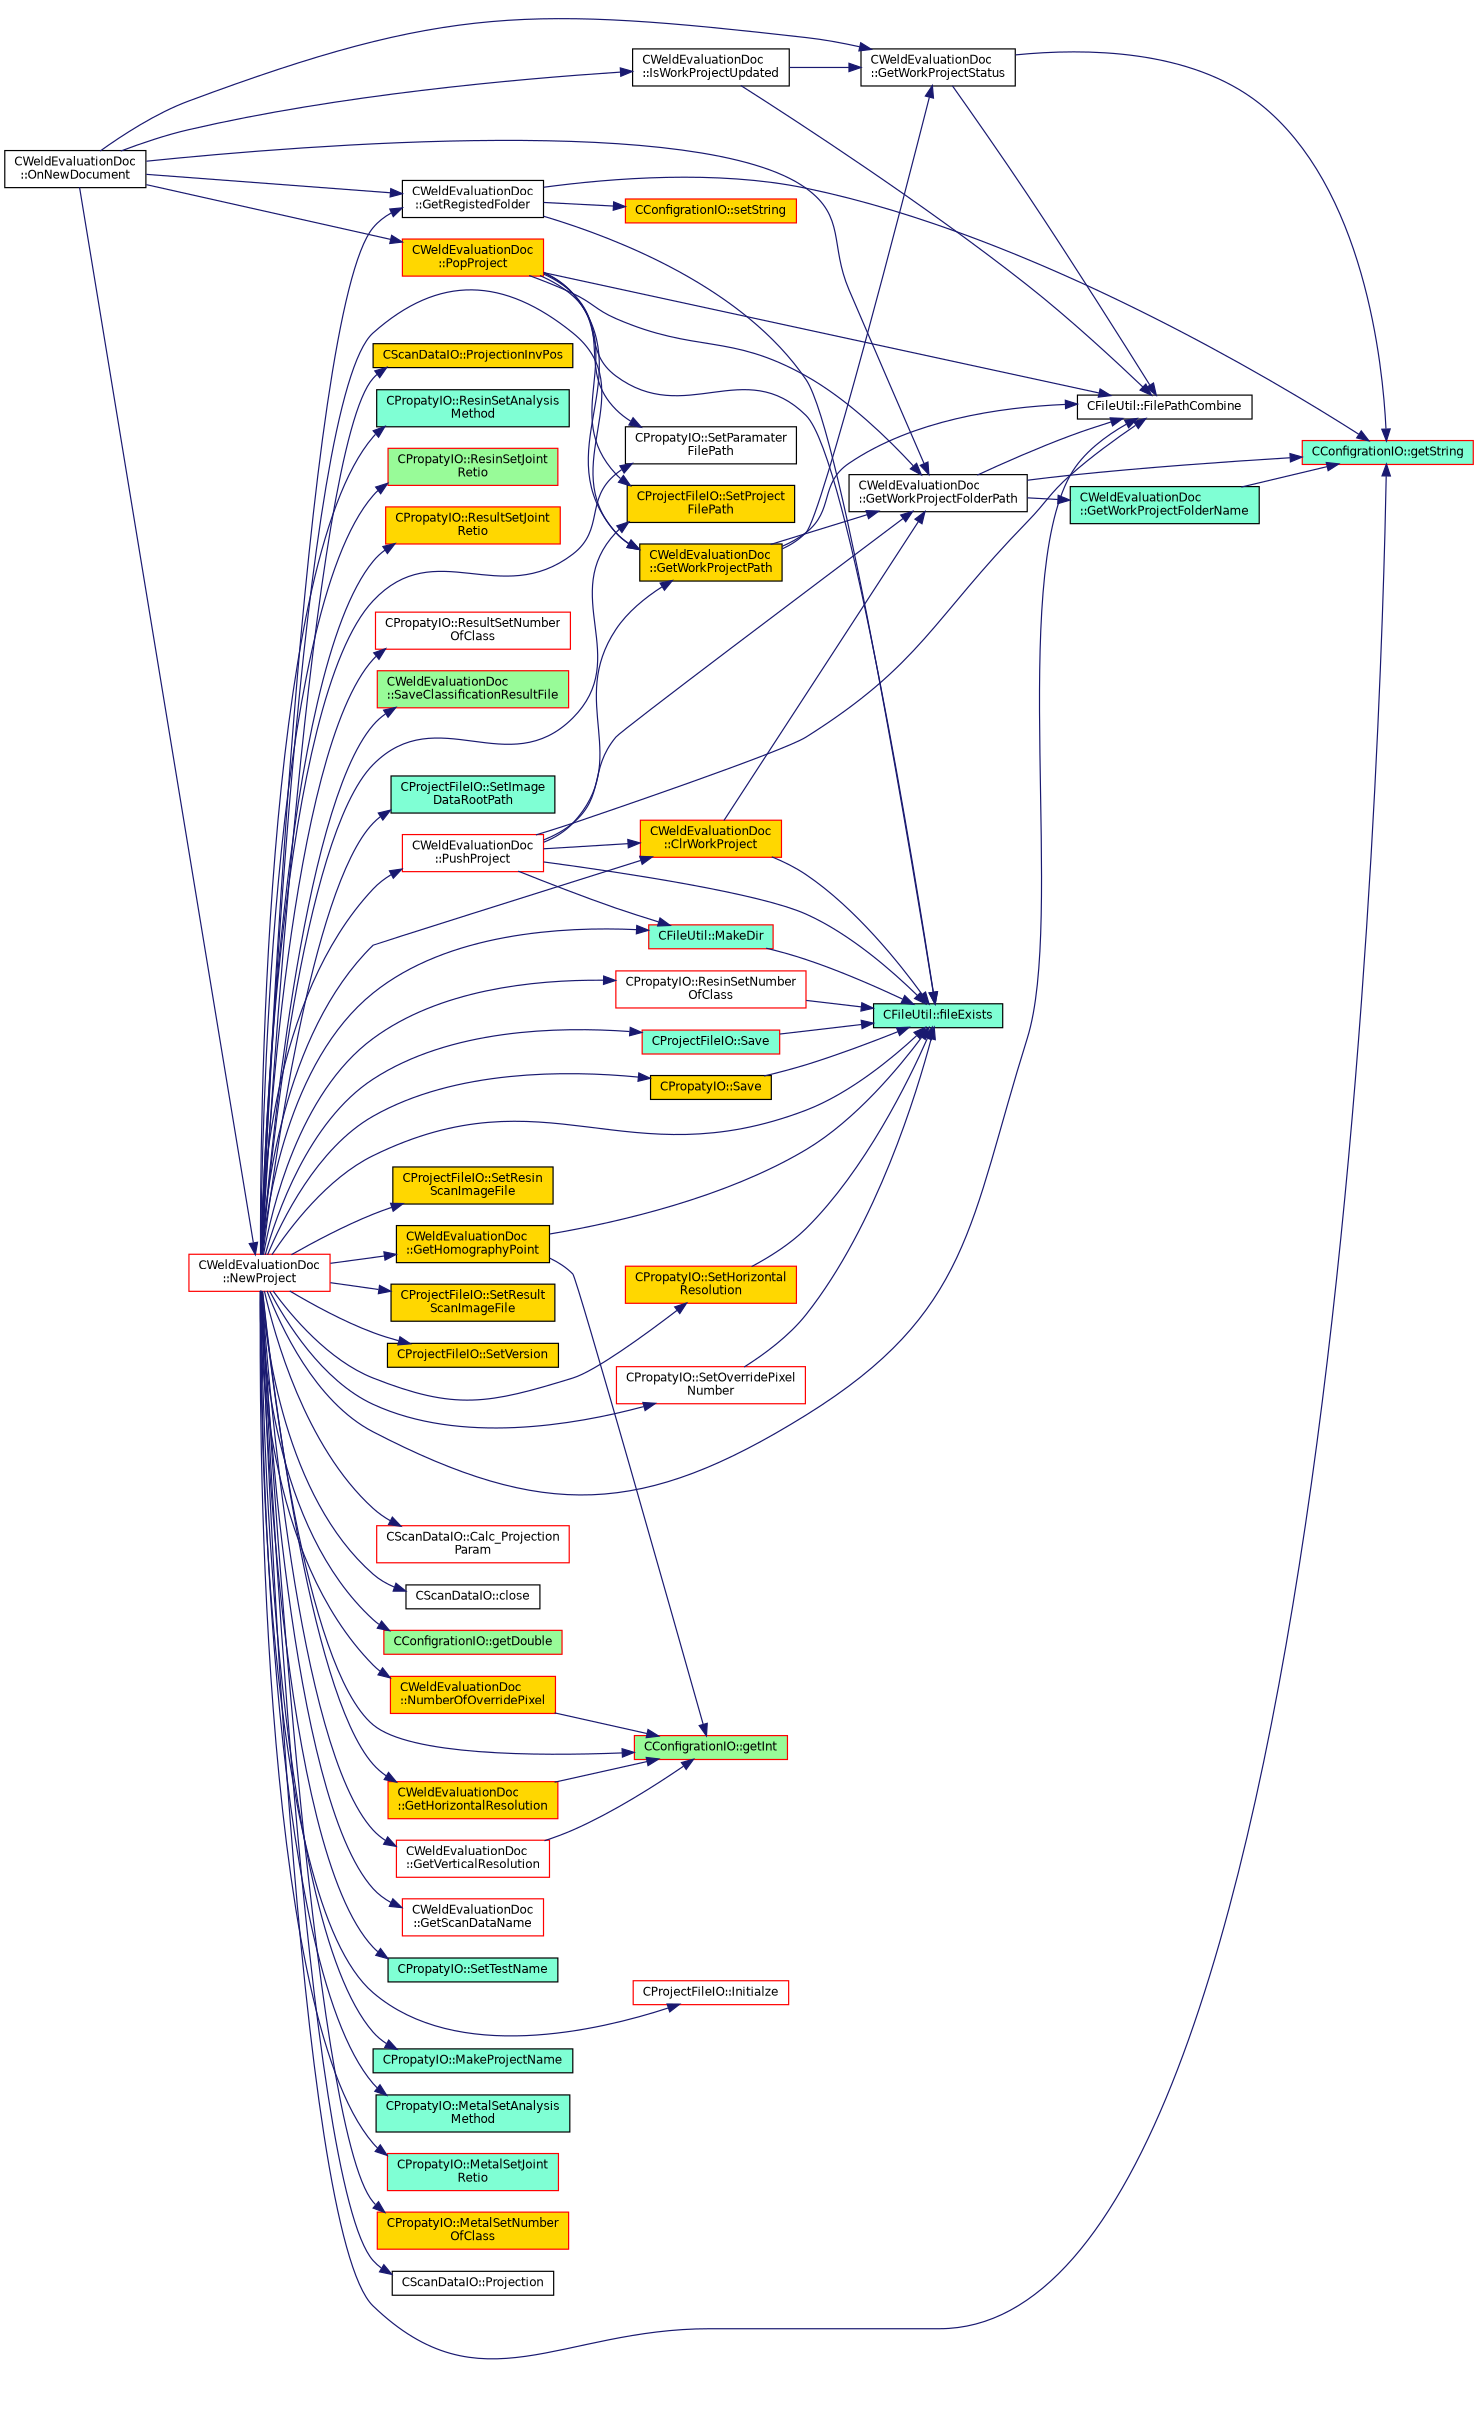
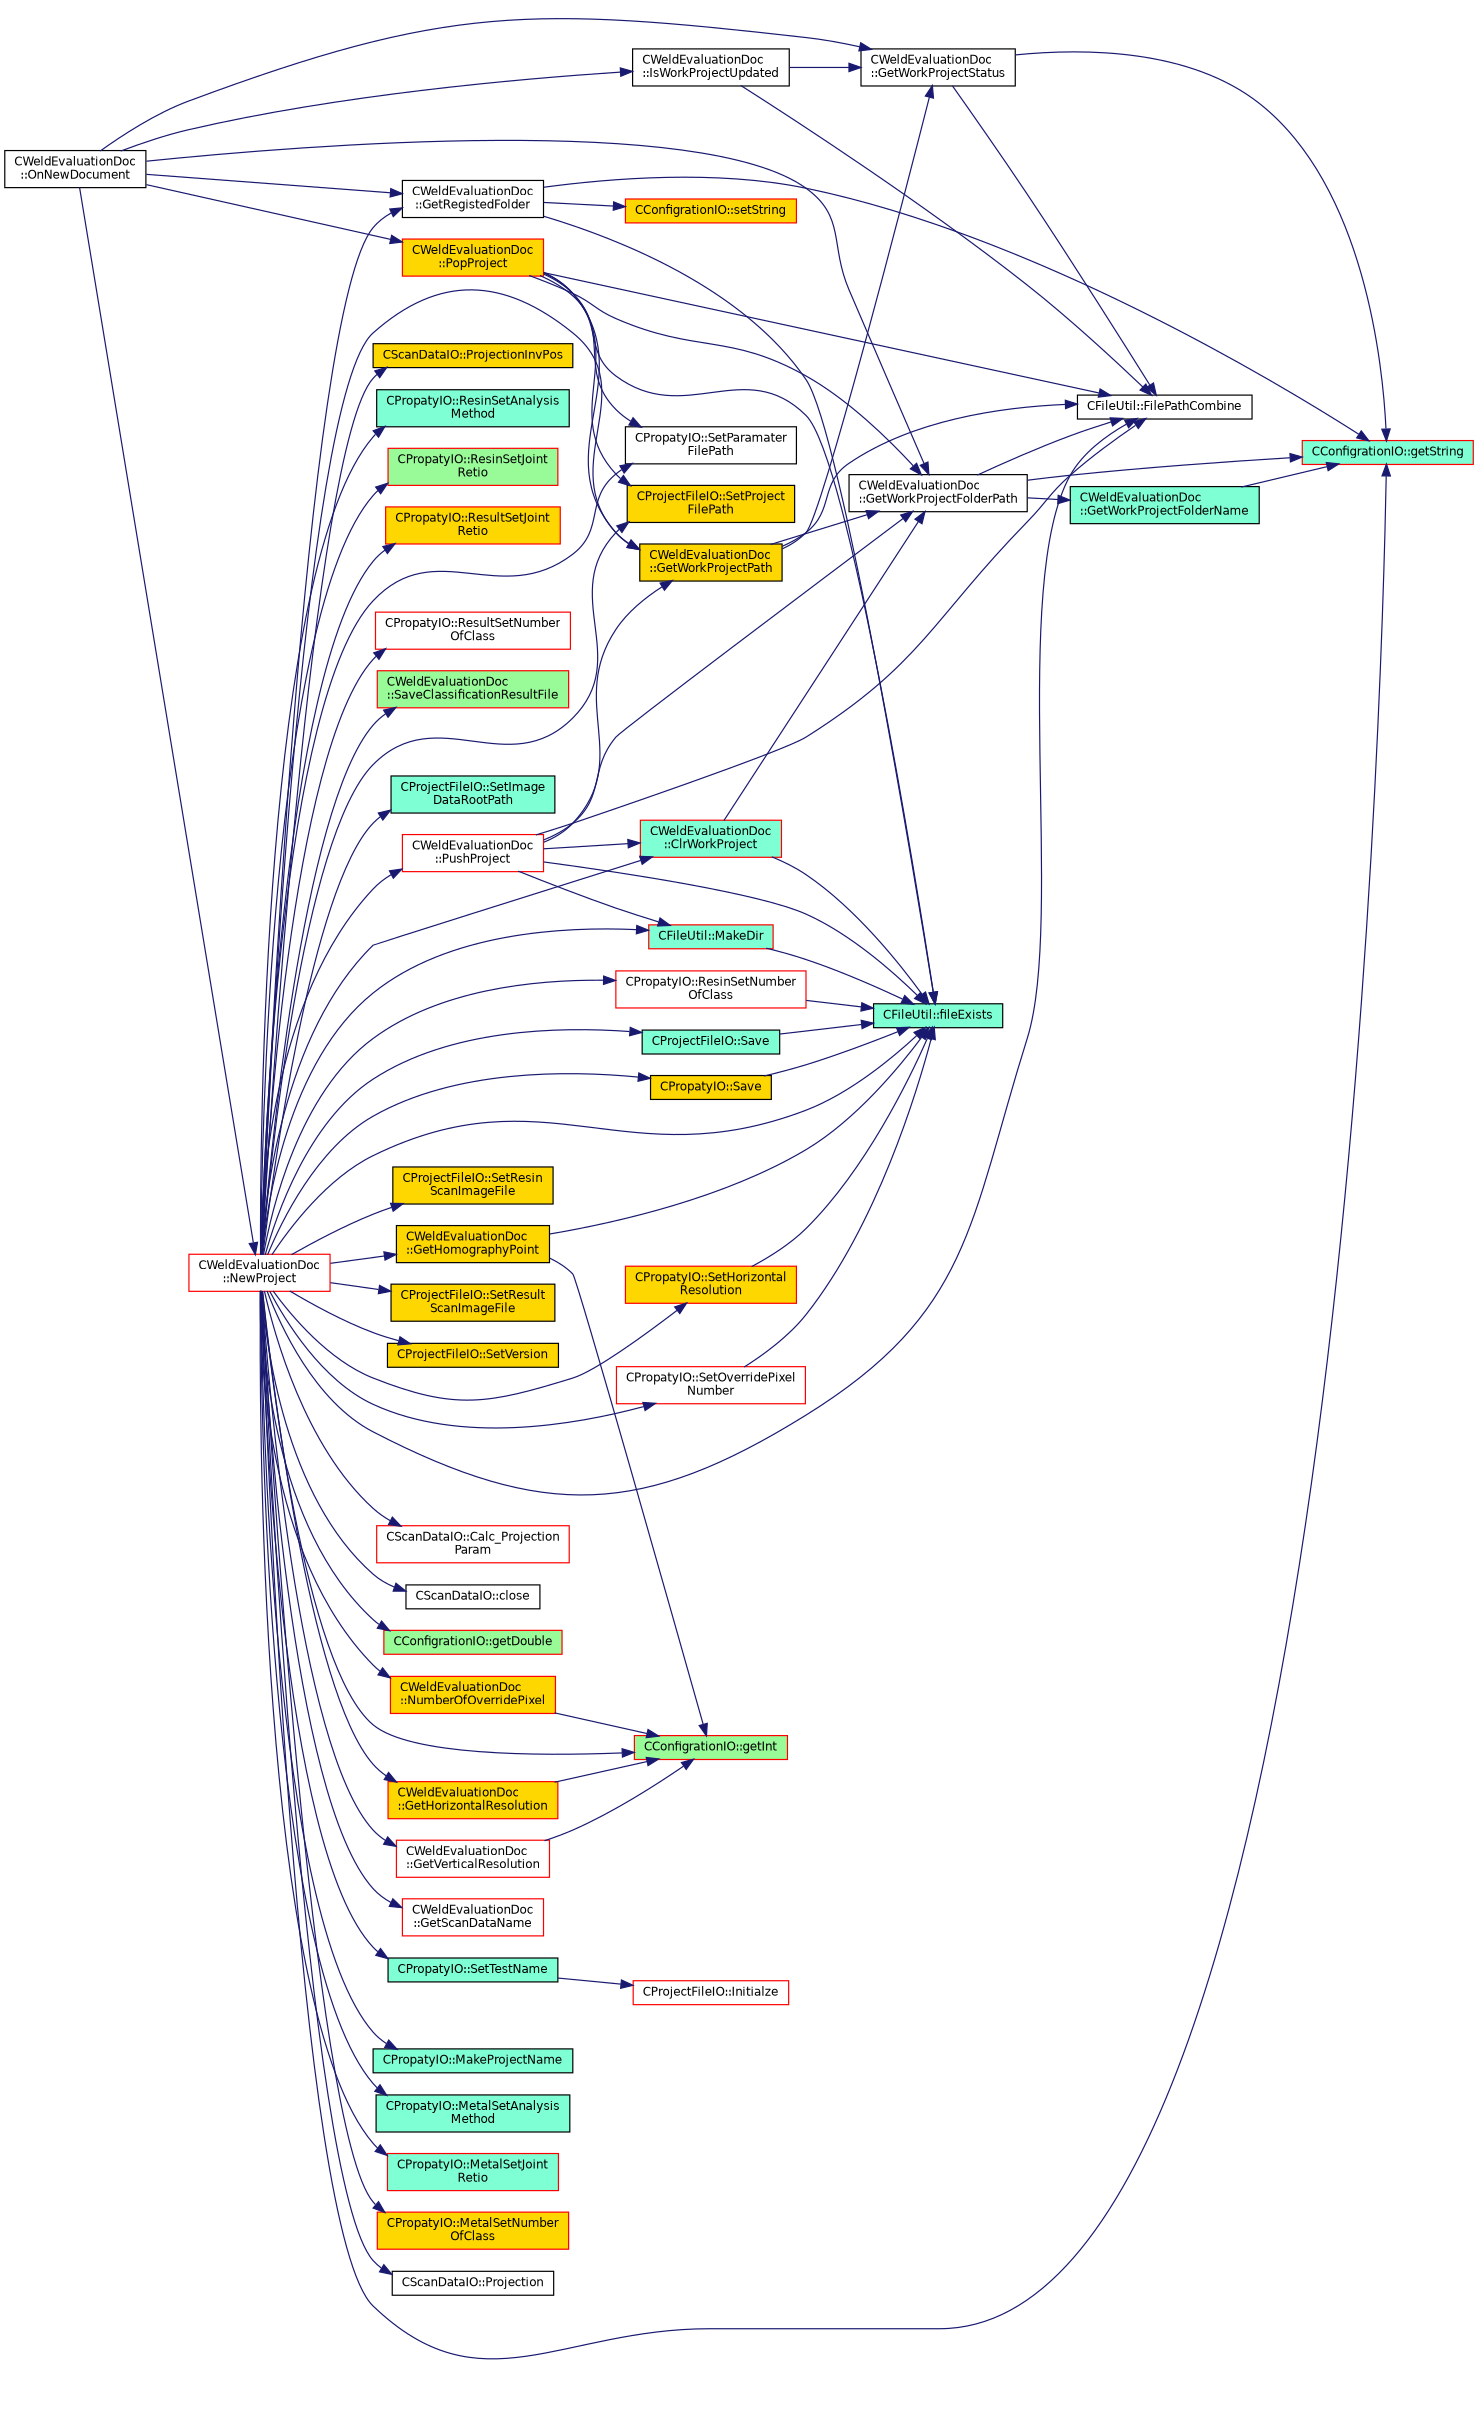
(711, 839) -> (711, 839)
(711, 1042) -> (711, 1042)
(343, 1950) -> (589, 1981)
